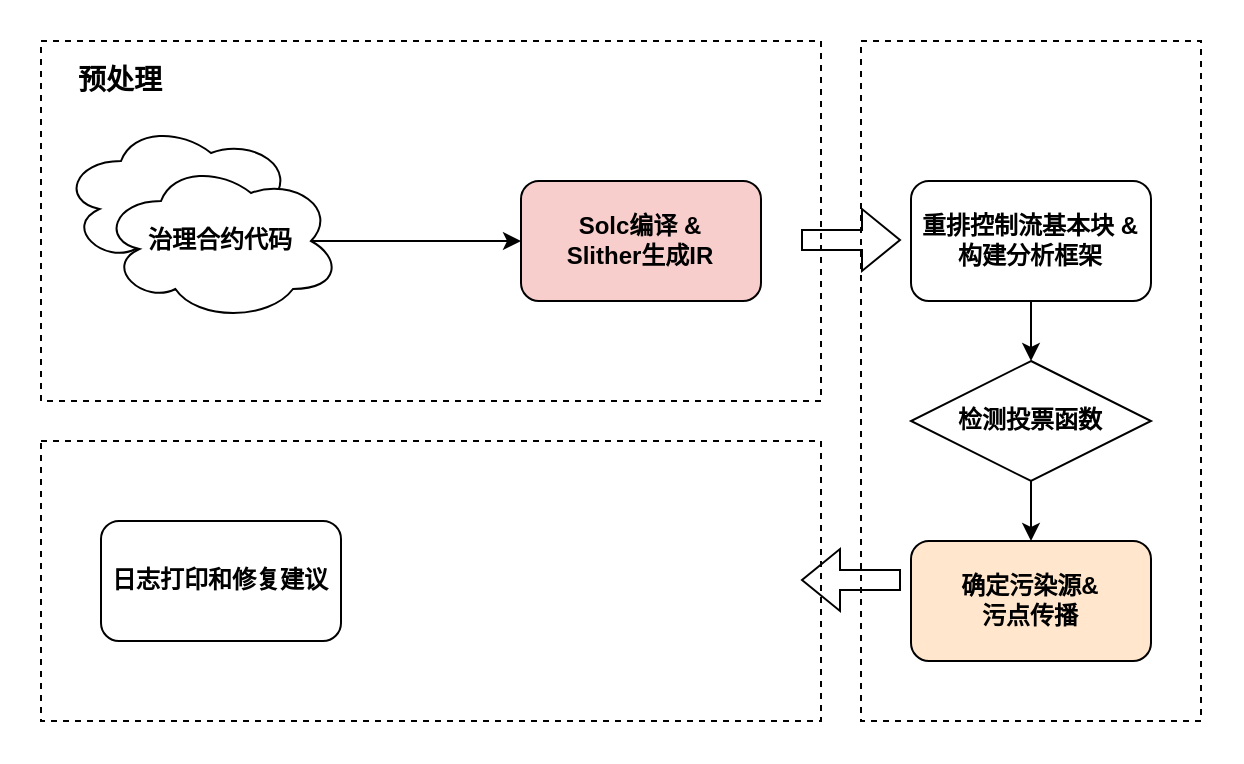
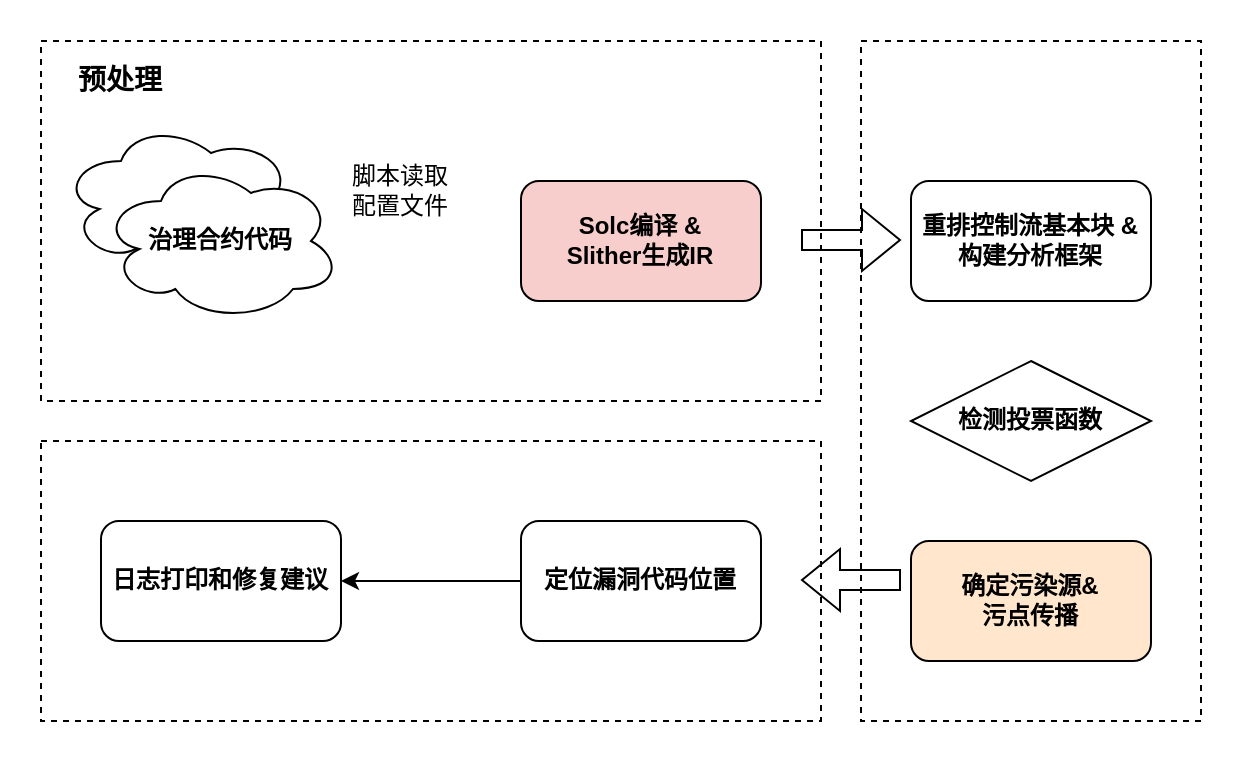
none -> (401, 191)
(409, 241) -> none
(1031, 338) -> none
(1031, 518) -> none
none -> (438, 581)
none -> (641, 581)
